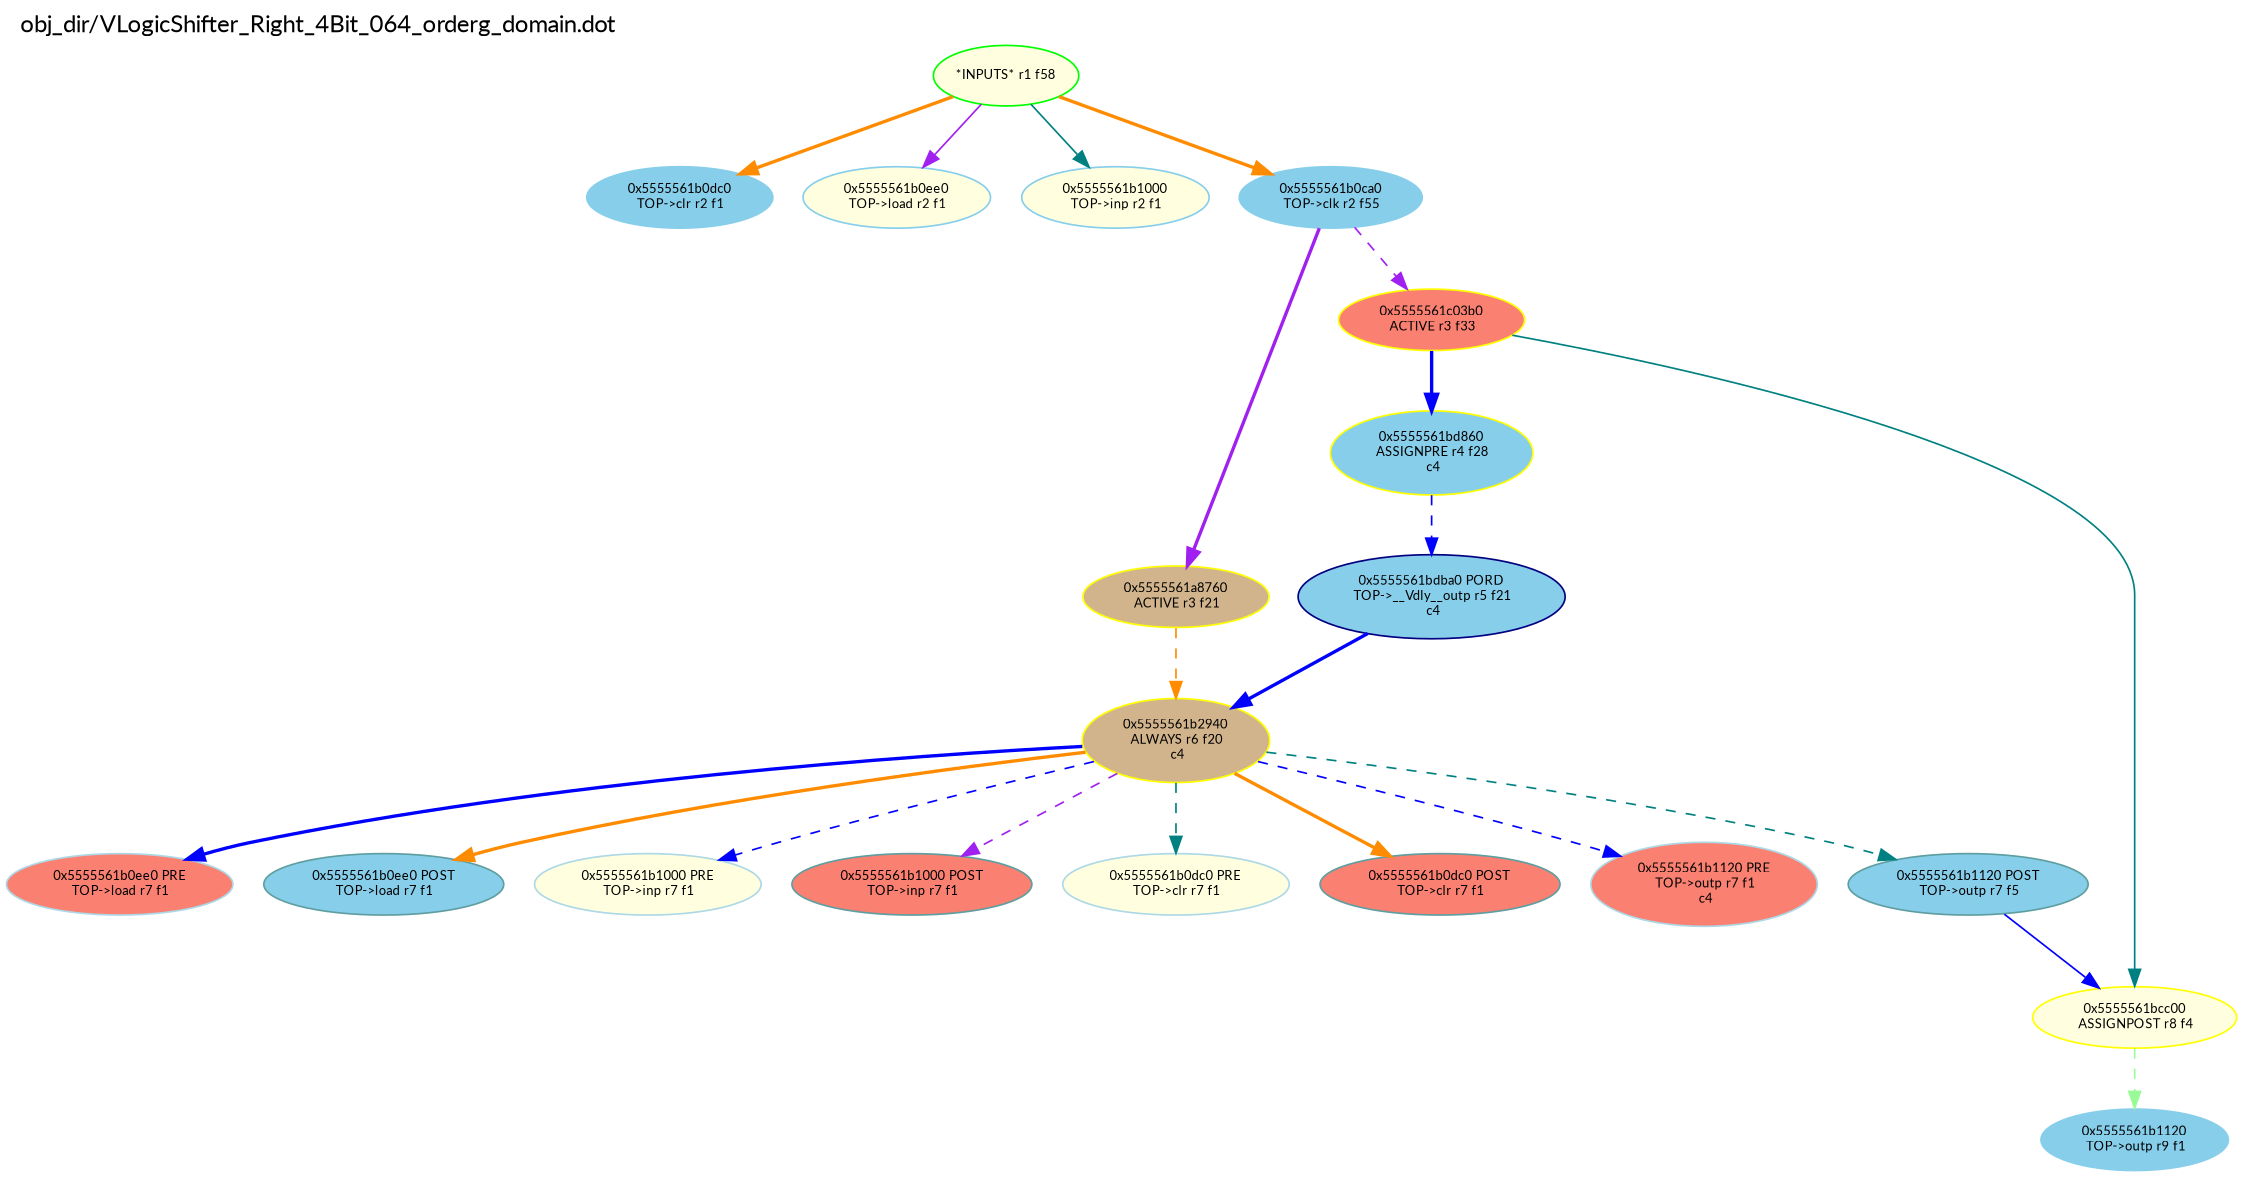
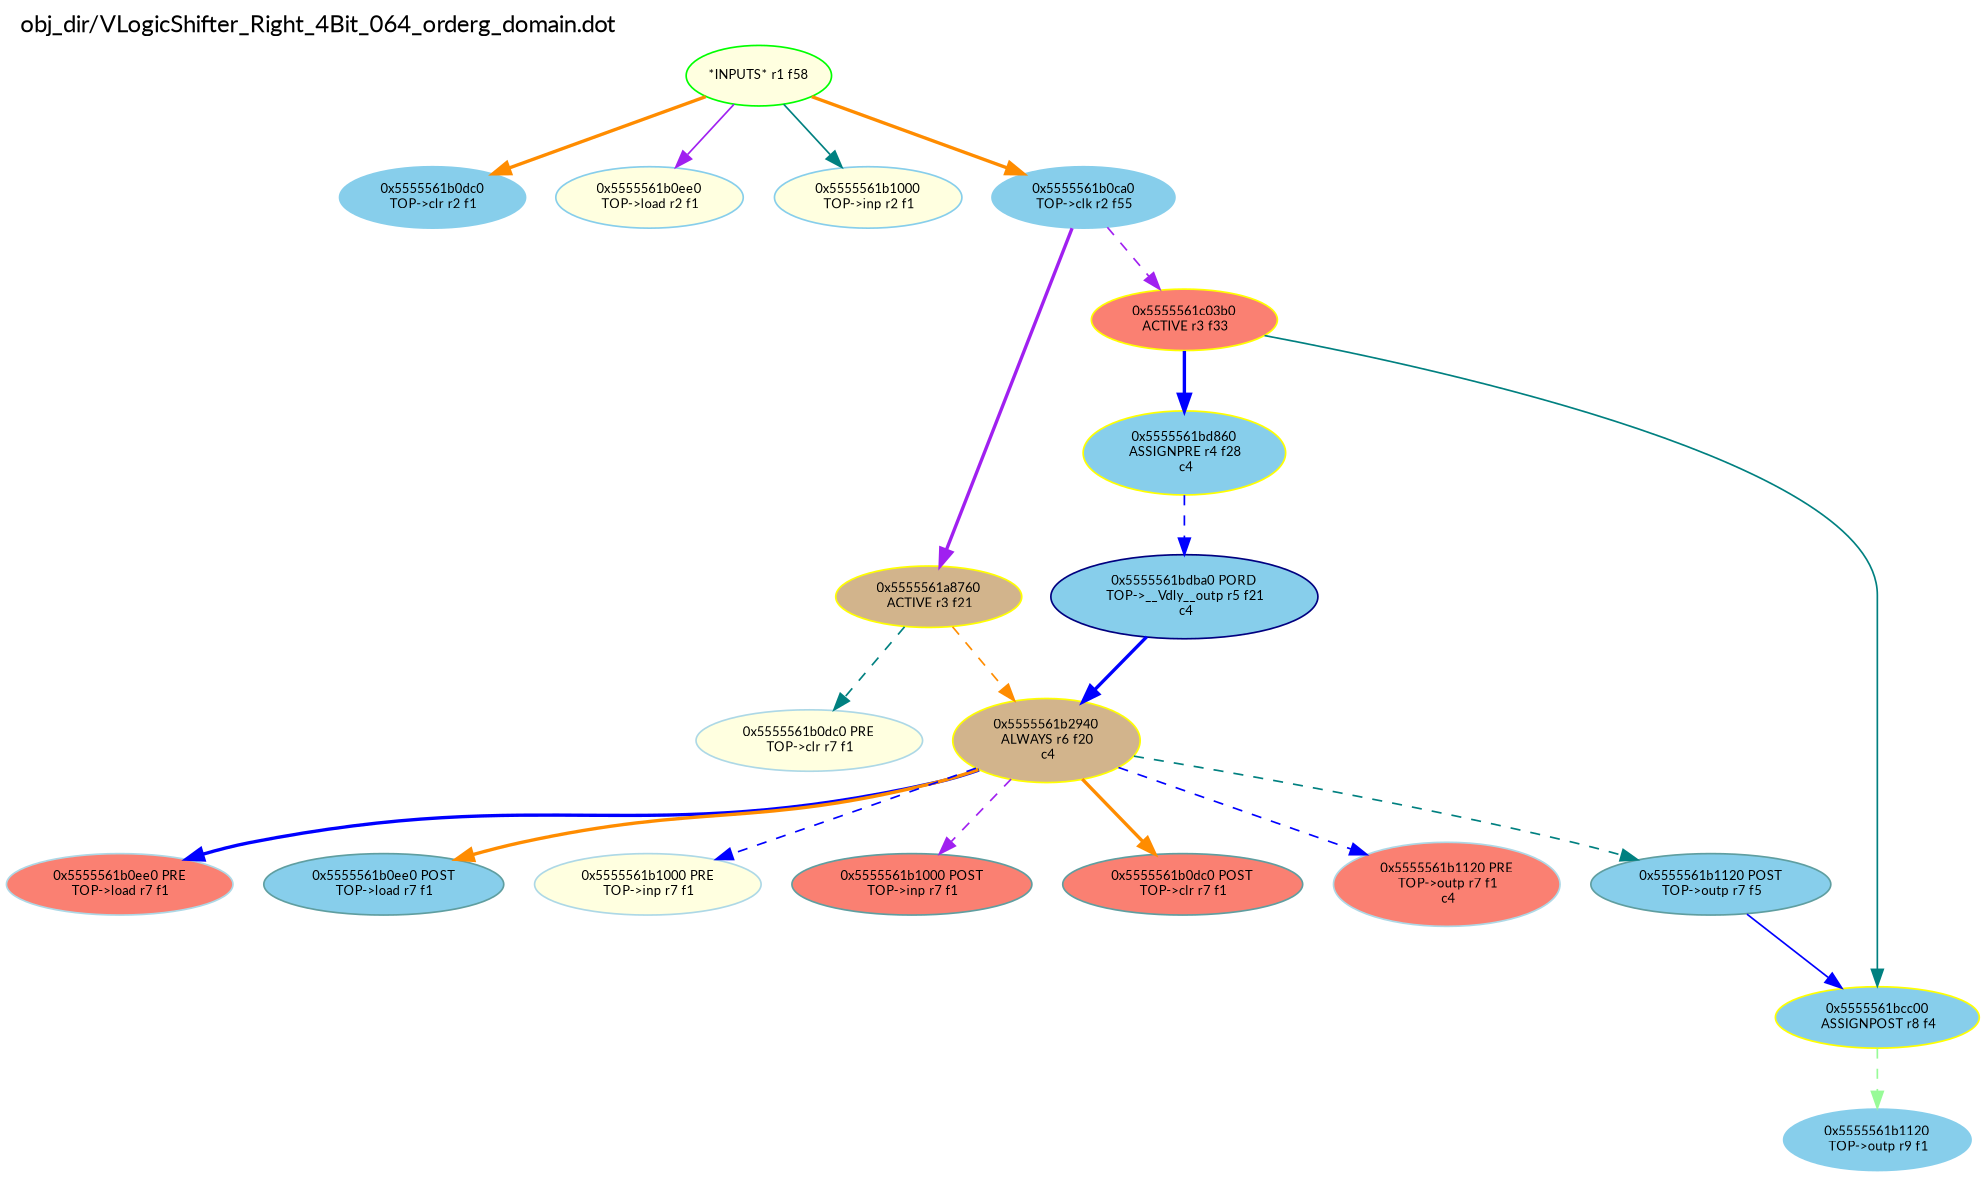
(1176, 810) -> (875, 662)
(2135, 1017) -> (1877, 1017)
